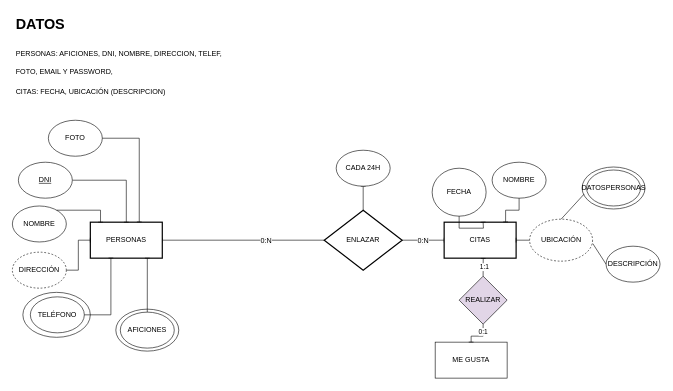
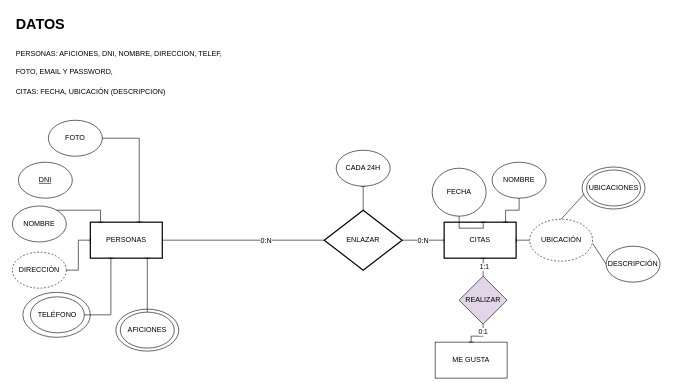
(120, 180) -> none
(614, 188) -> (614, 188)
